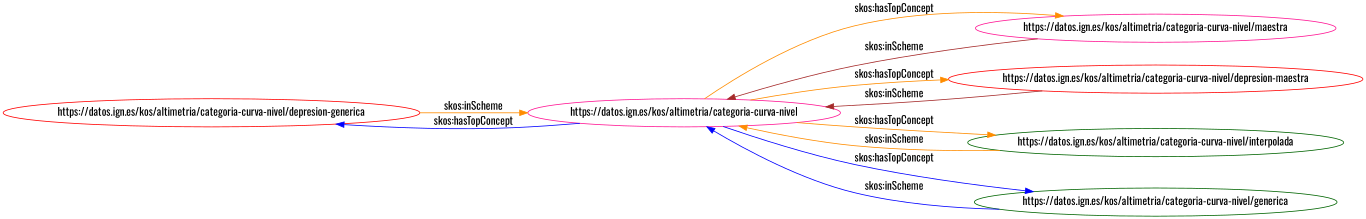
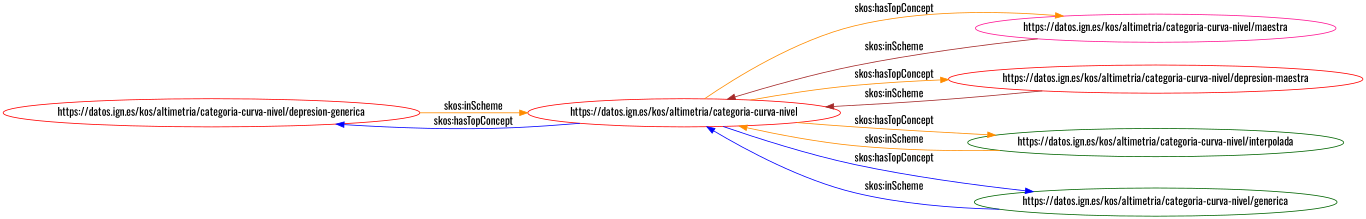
(684, 113) -> (684, 113)
